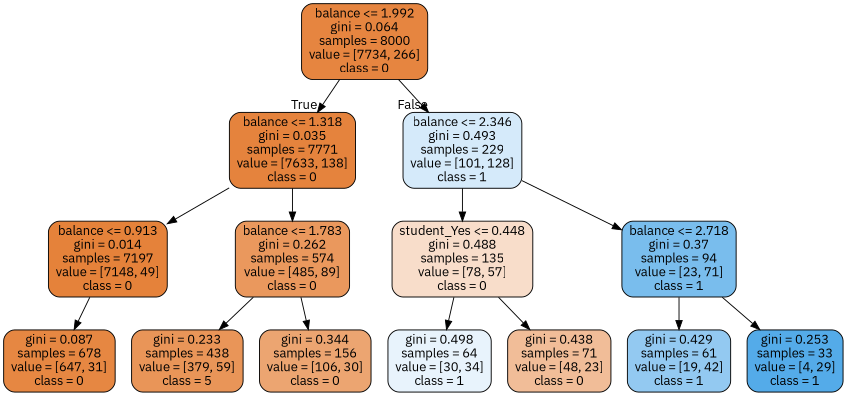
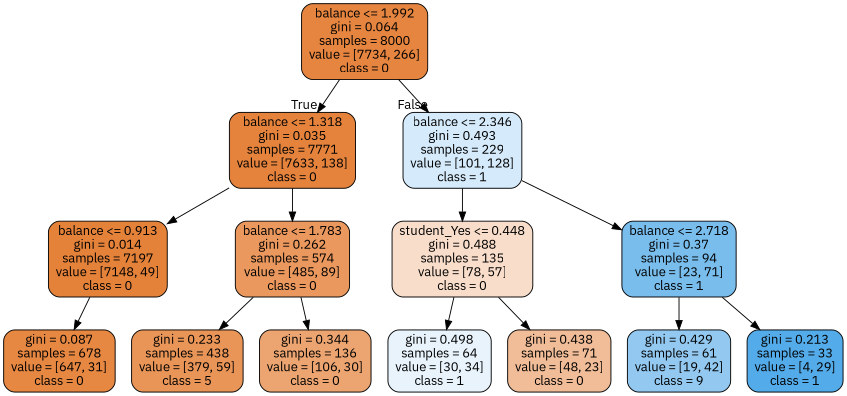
(315, 361) -> (315, 361)
(679, 361) -> (679, 361)
(795, 361) -> (795, 361)
